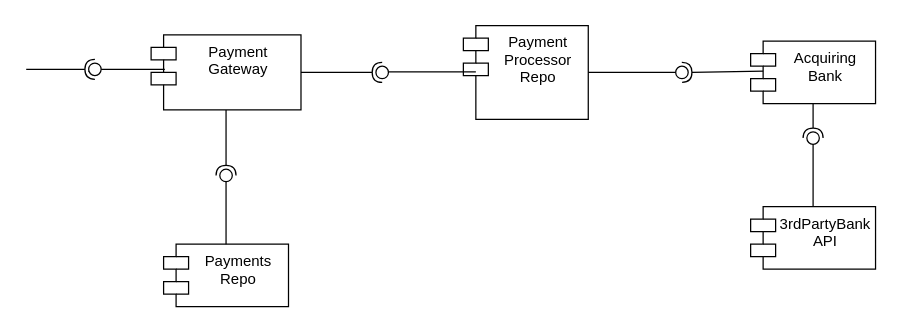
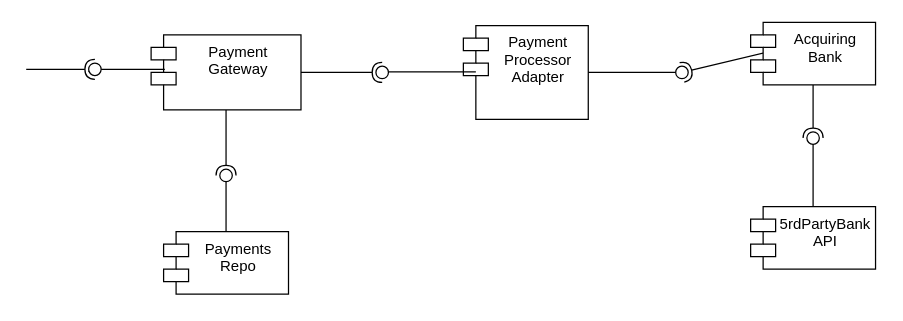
(538, 43) -> (538, 43)
(813, 73) -> (813, 54)
(825, 224) -> (825, 224)
(226, 276) -> (226, 263)
